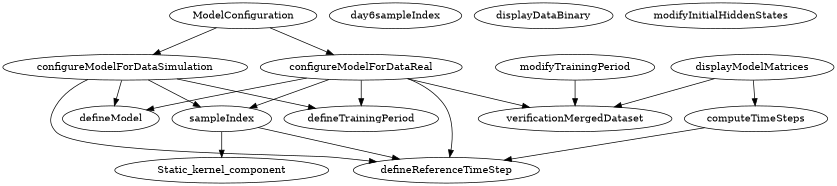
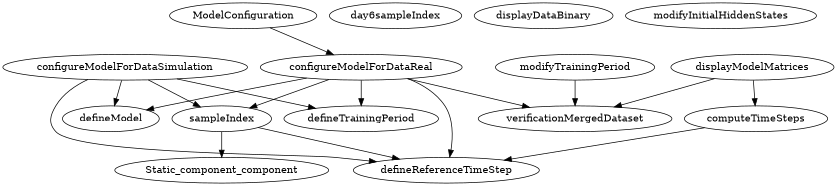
(188, 40) -> none
(222, 170) -> (222, 170)
